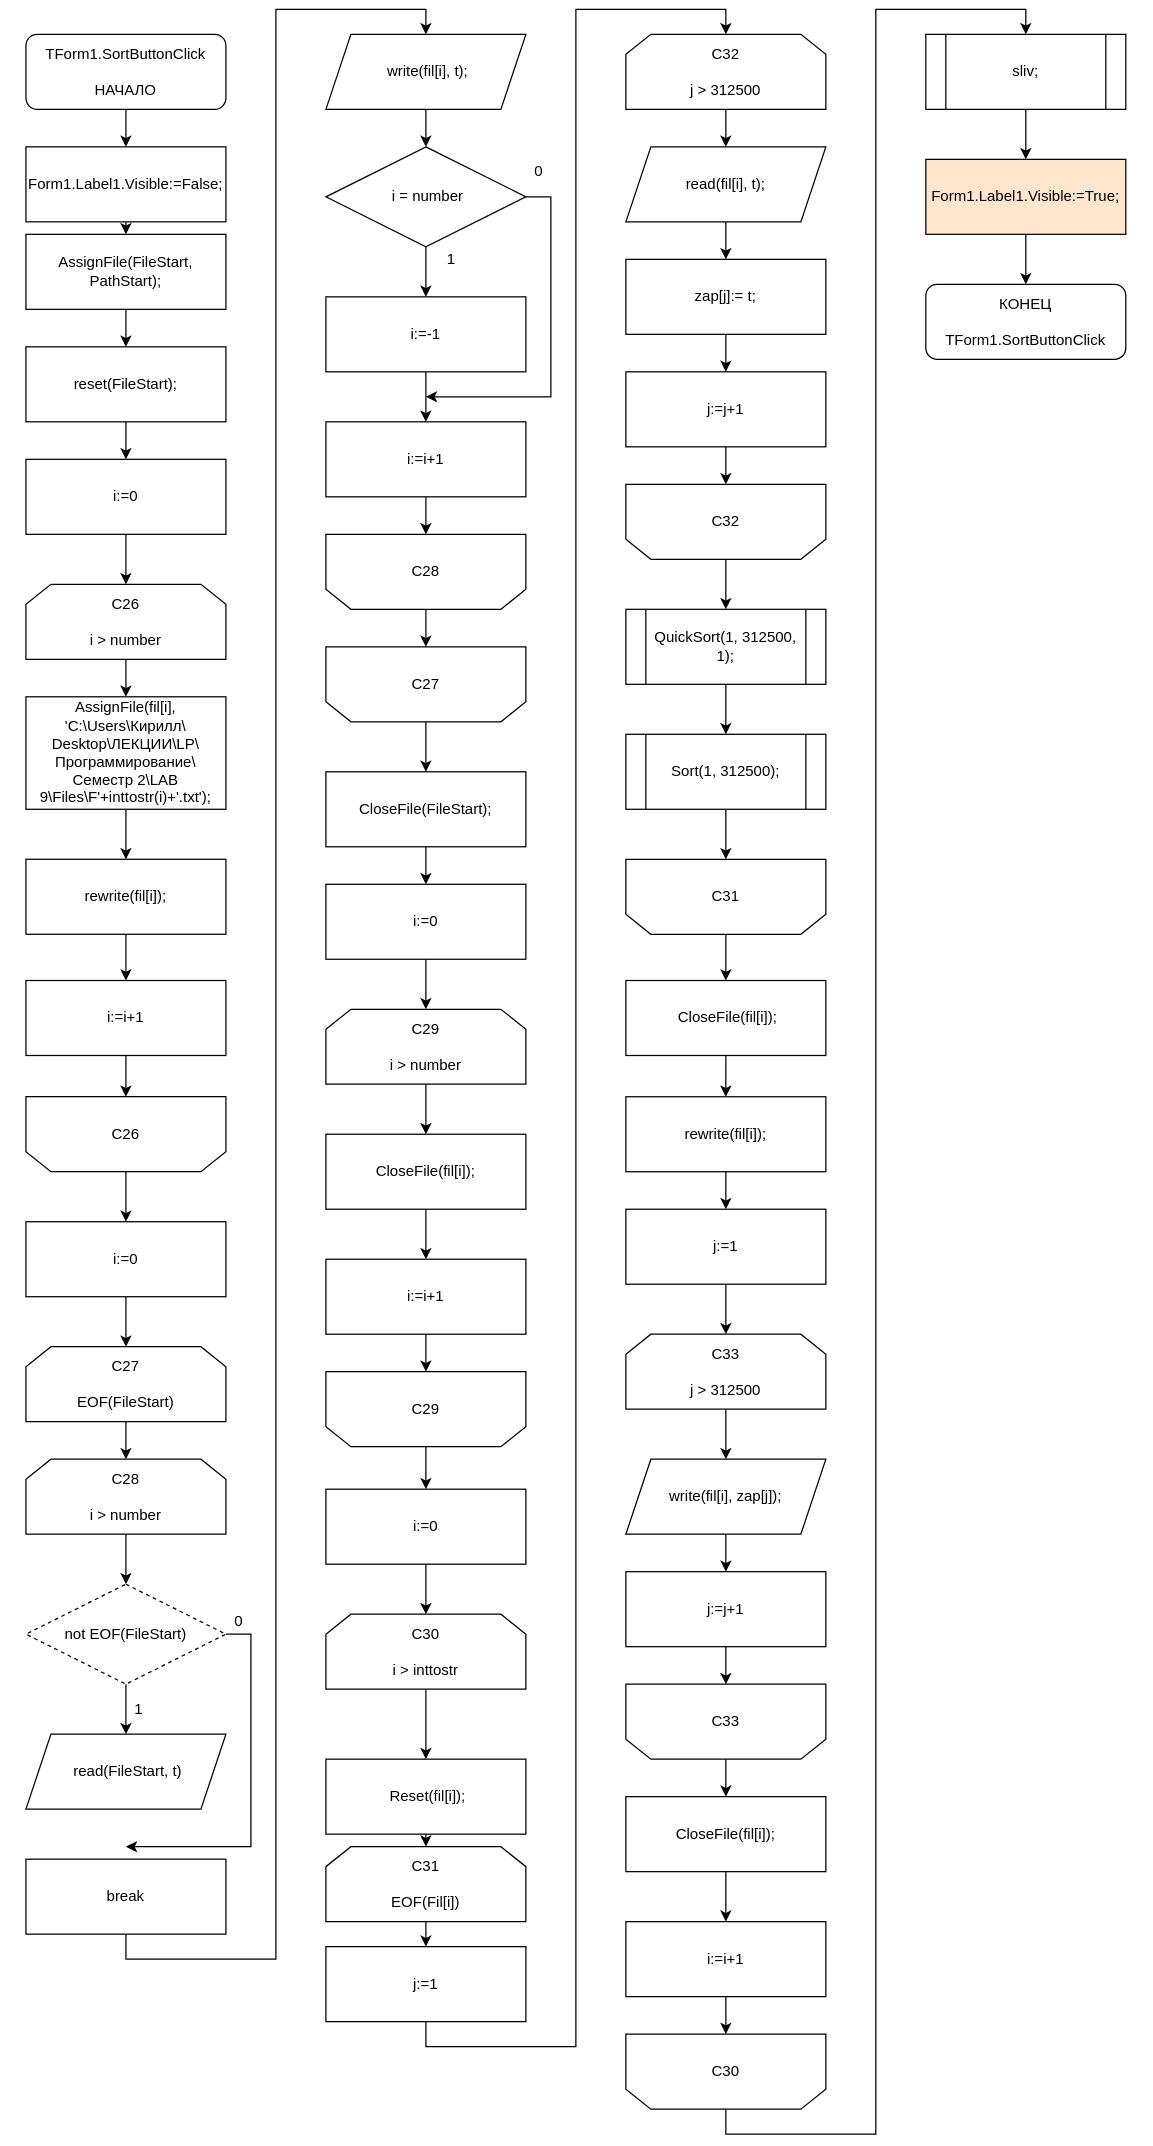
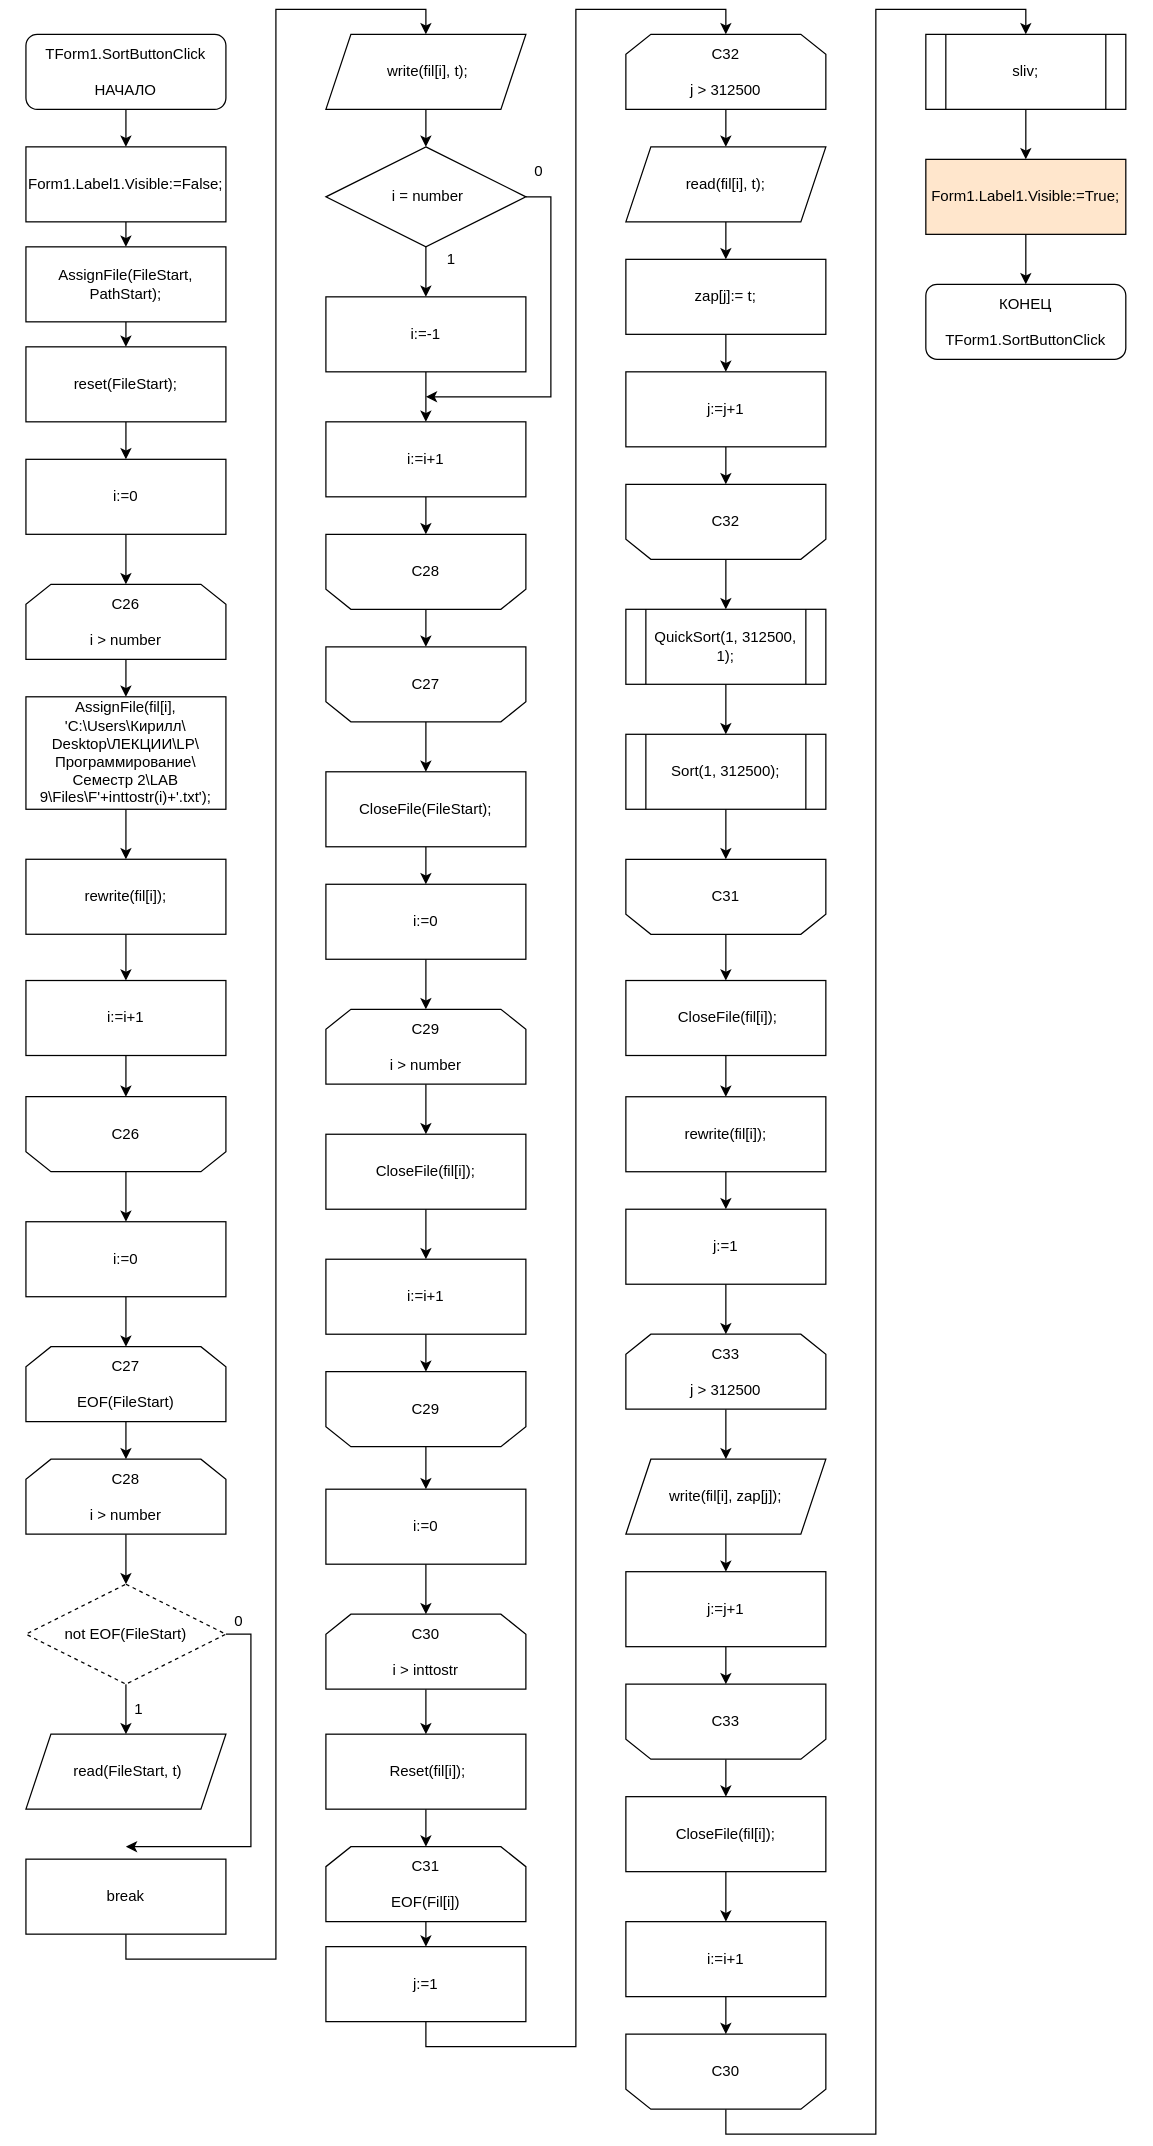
(126, 272) -> (126, 284)
(426, 1797) -> (426, 1772)
